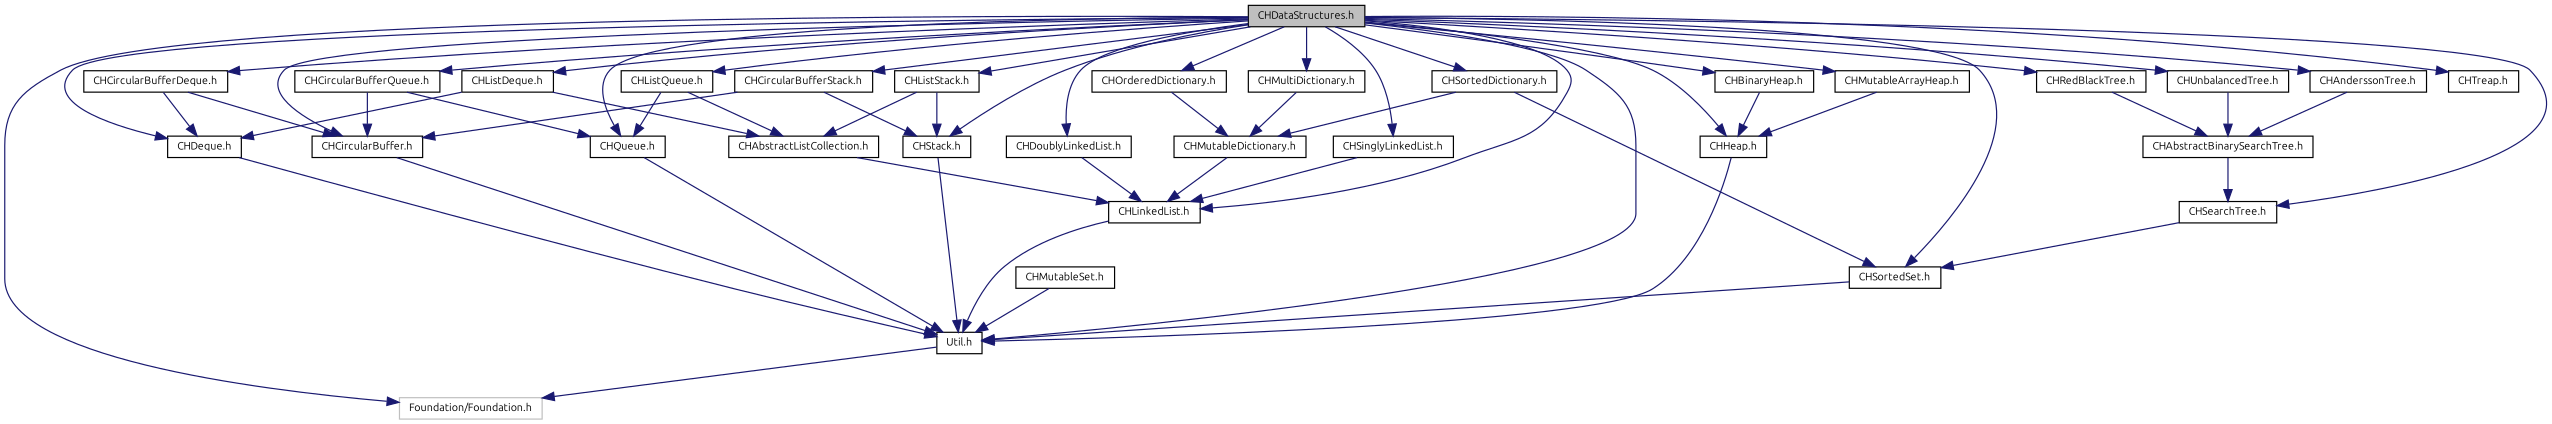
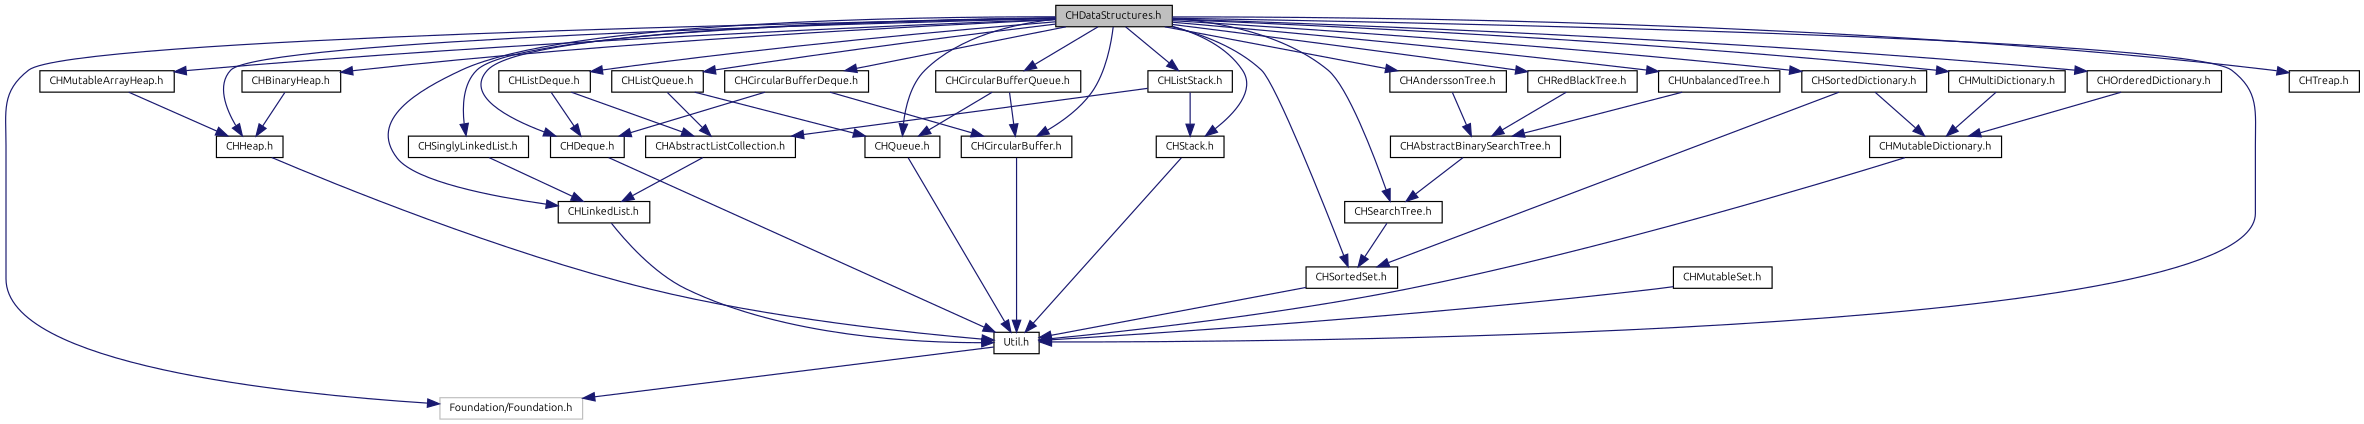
(804, 81) -> none
(1069, 147) -> none
(1202, 176) -> (1483, 273)
